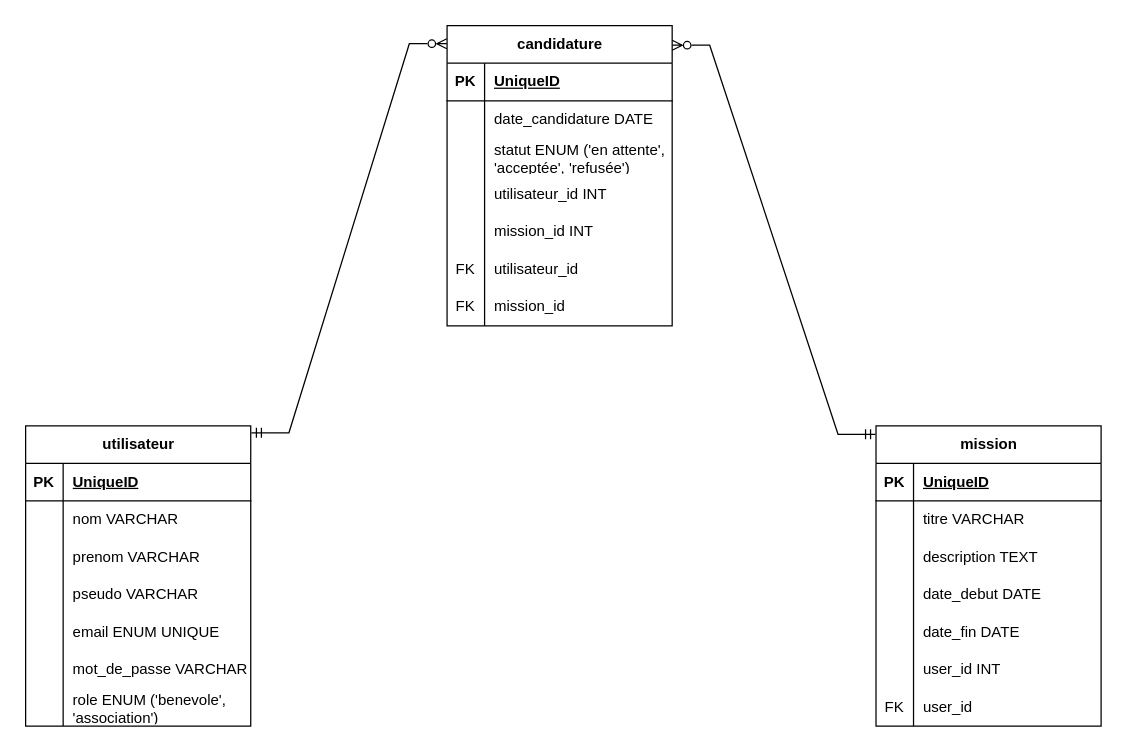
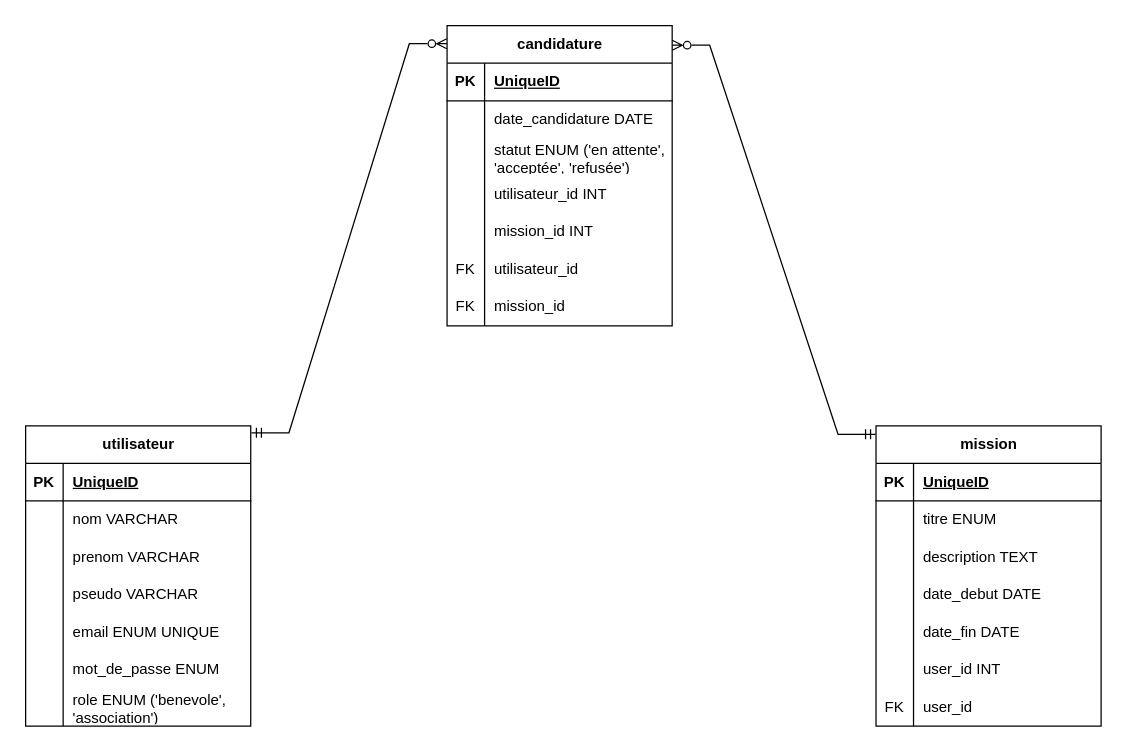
(974, 519) -> (961, 519)
(155, 669) -> (143, 669)
